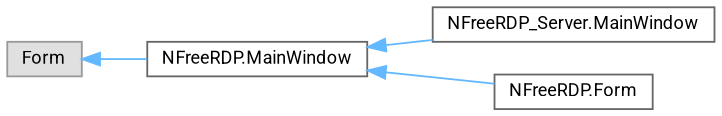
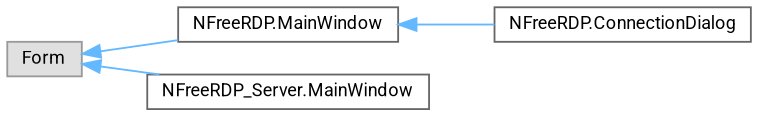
(409, 42) -> (130, 71)
(574, 92) -> (623, 25)
